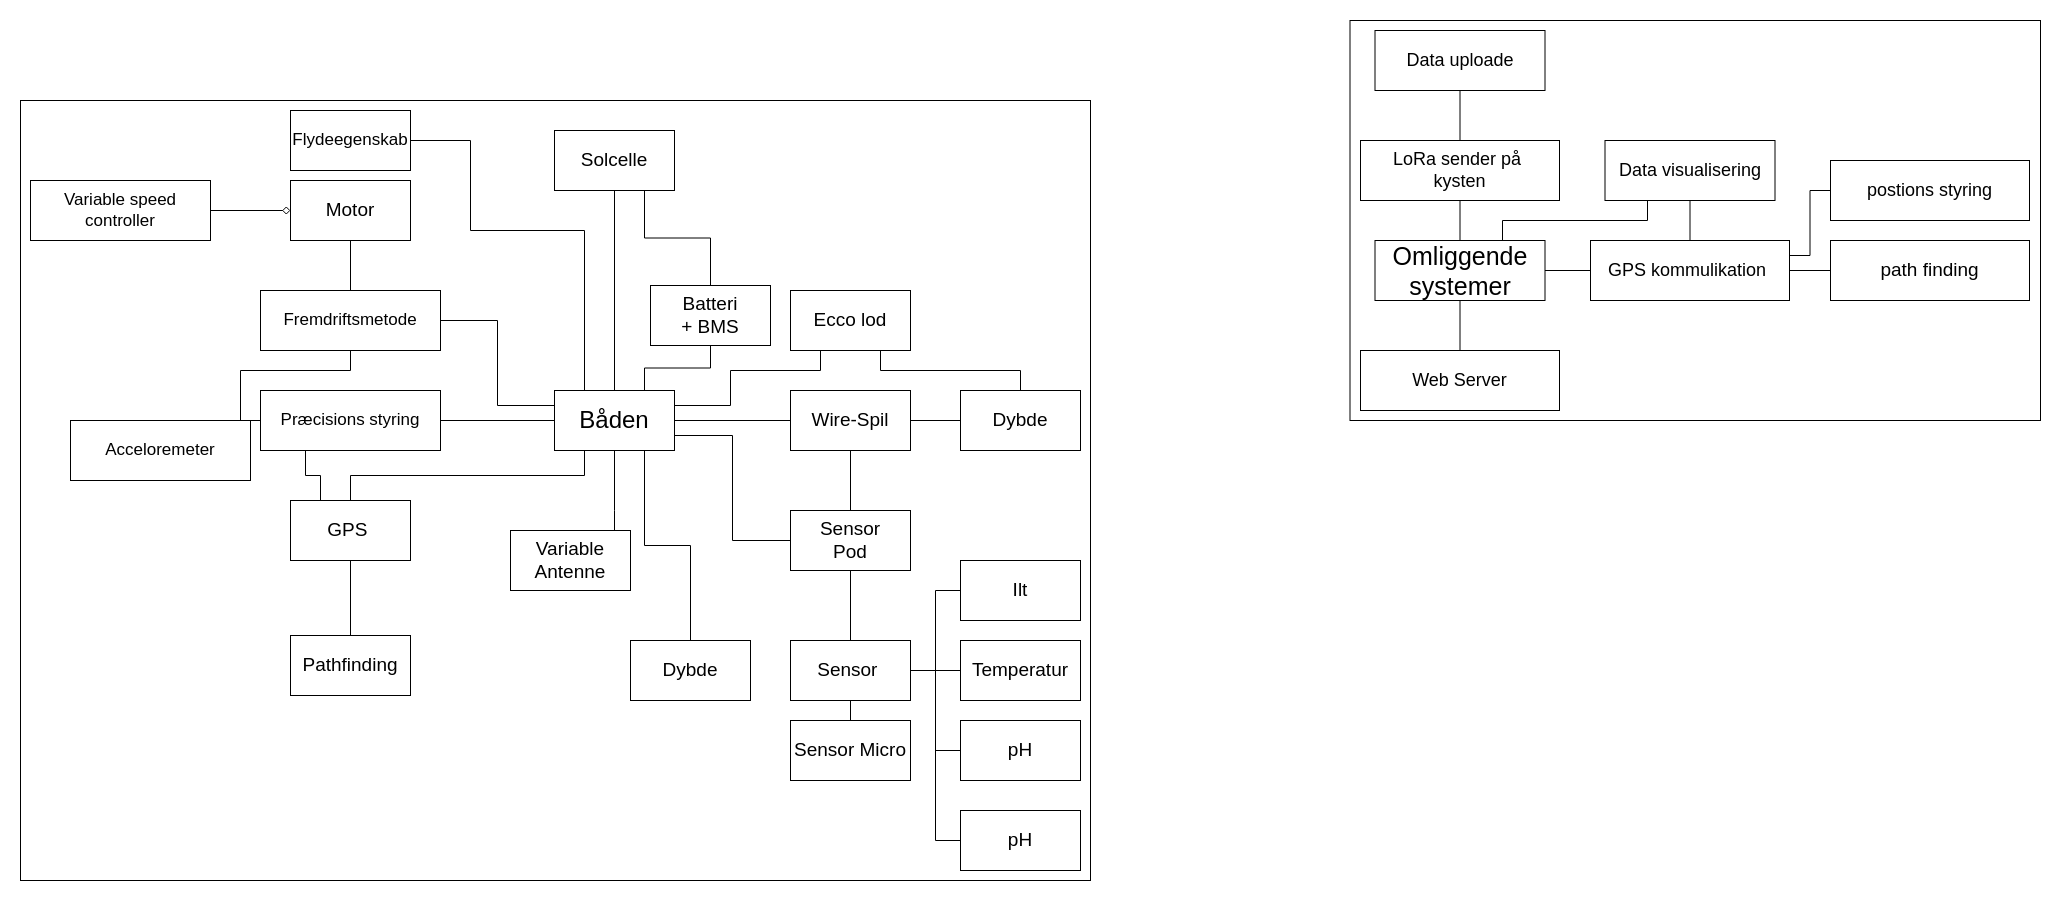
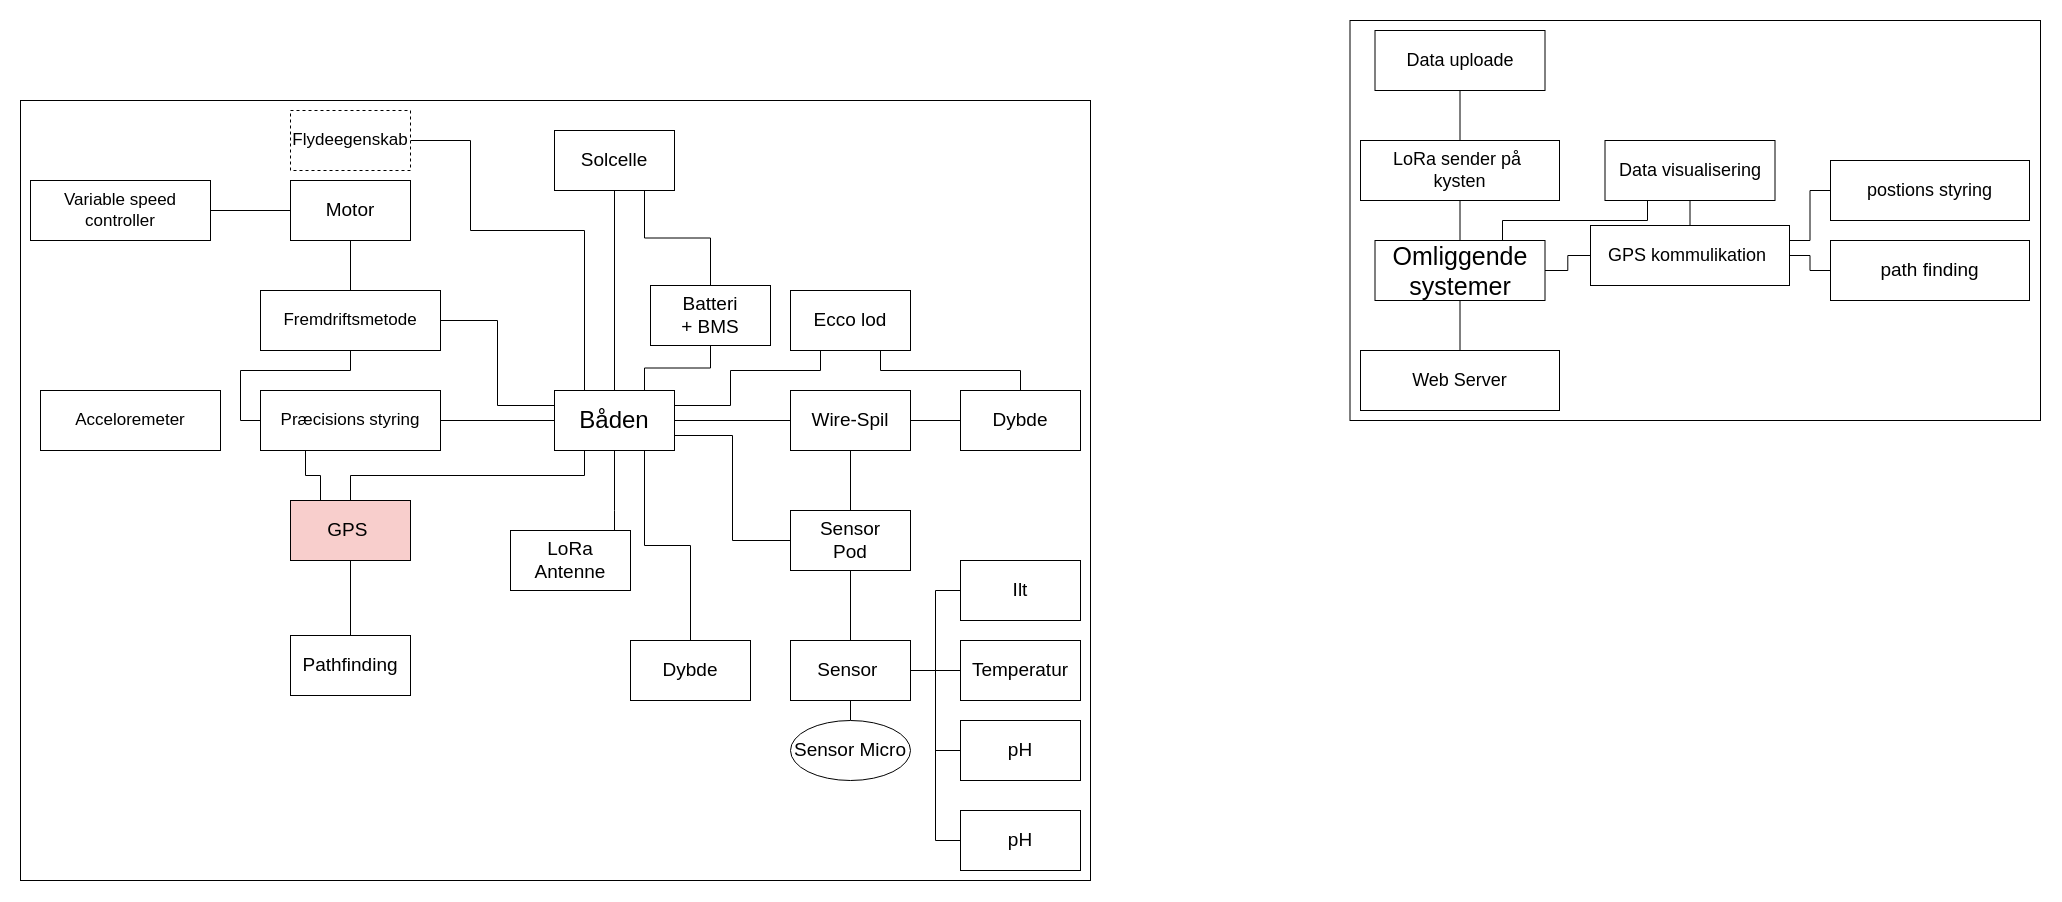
(351, 141) -> (351, 141)
(282, 211) -> (286, 211)
(1690, 271) -> (1690, 256)
(161, 451) -> (131, 421)
(351, 531) -> (351, 531)
(571, 561) -> (571, 561)
(851, 751) -> (851, 751)
